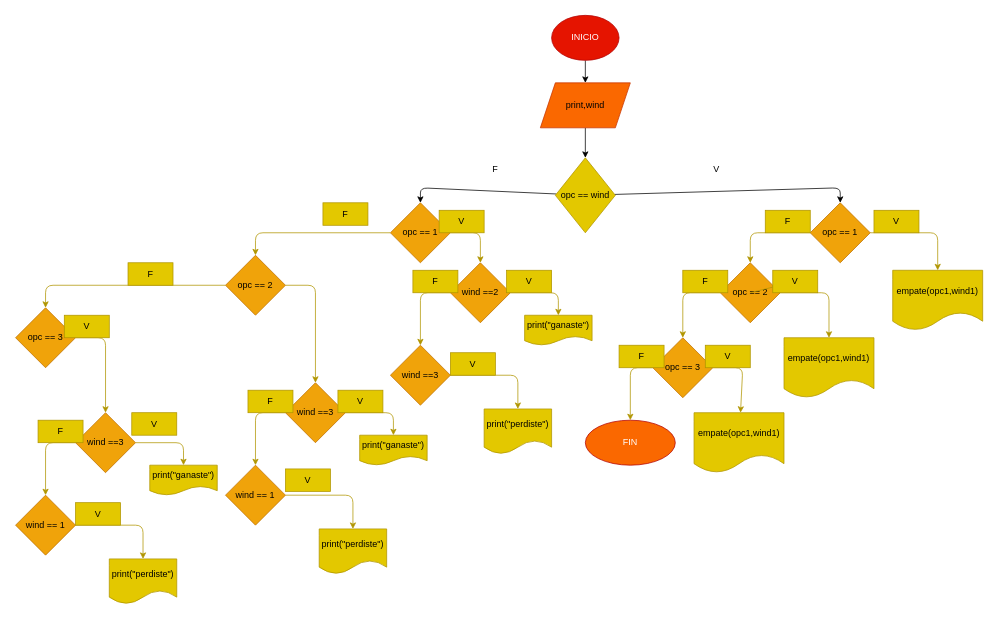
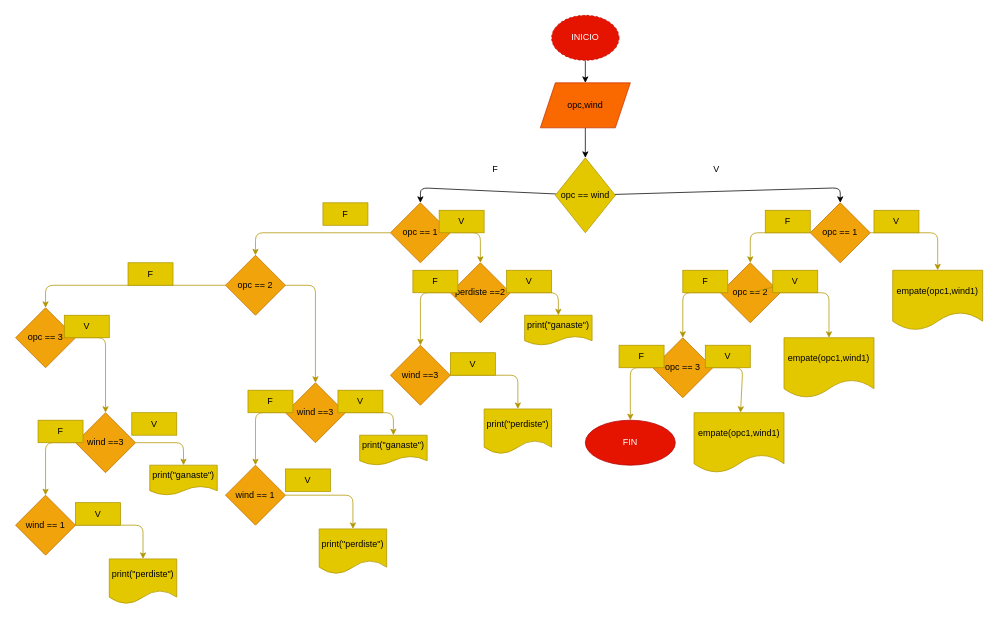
(585, 38) -> (585, 38)
(585, 105) -> (585, 105)
(480, 293) -> (480, 293)
(630, 443) -> (630, 443)
